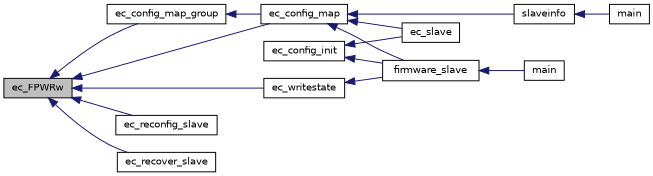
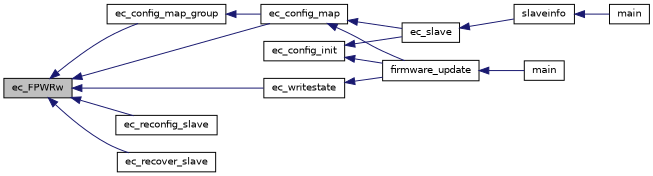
(436, 14) -> (492, 23)
(431, 71) -> (431, 71)
